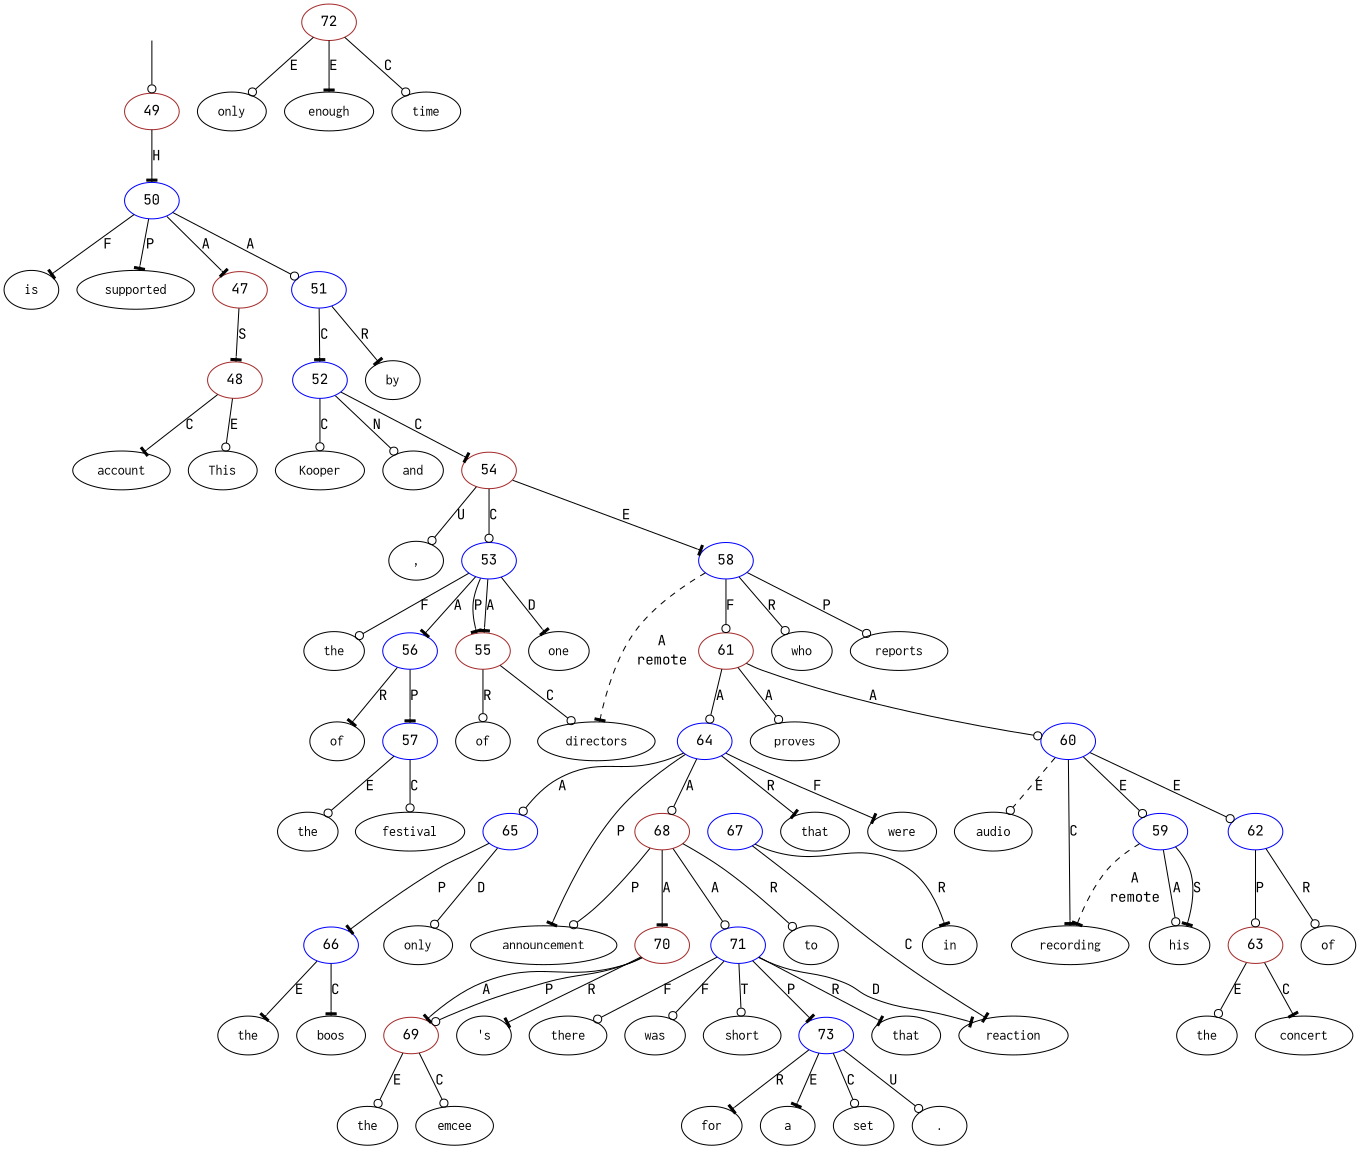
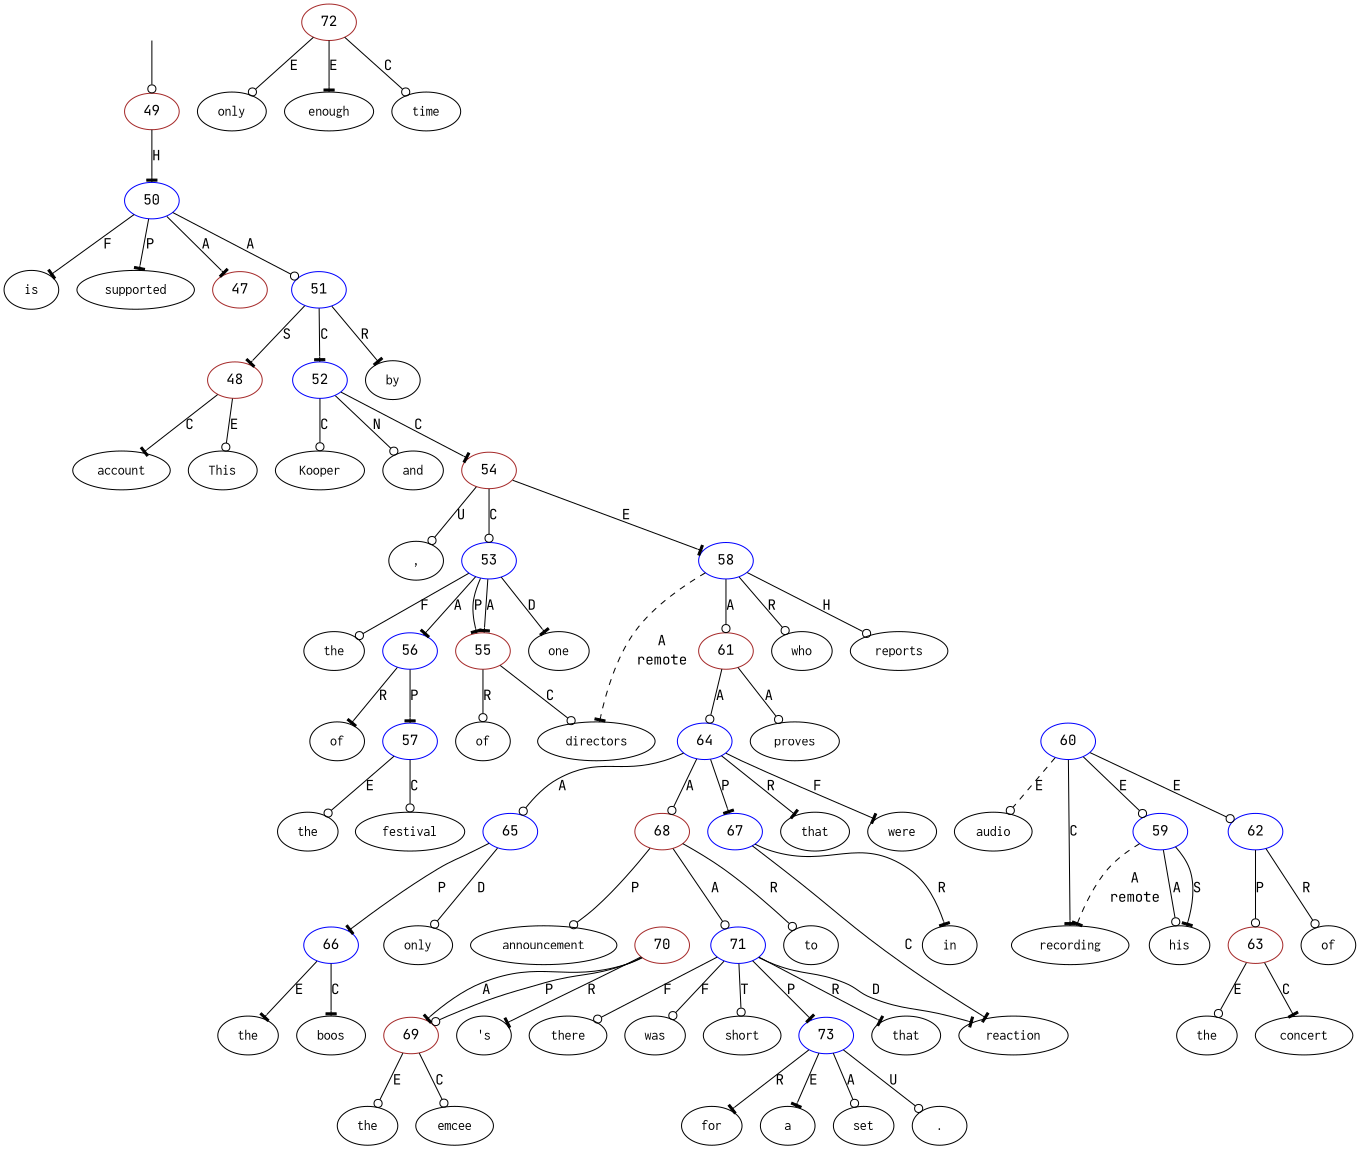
(238, 332) -> (279, 333)
(731, 606) -> (731, 606)
(827, 606) -> (827, 606)
(888, 707) -> none
(606, 826) -> (719, 784)
(662, 886) -> none
(851, 1081) -> (851, 1081)
